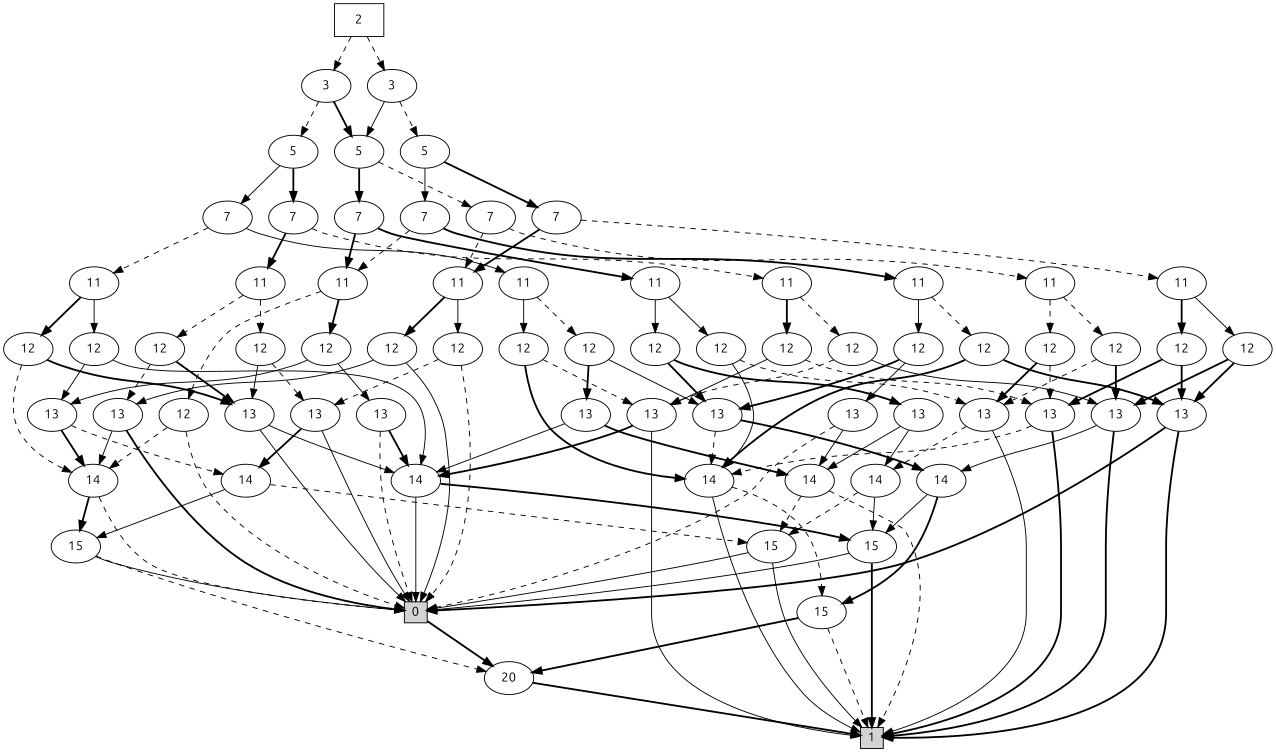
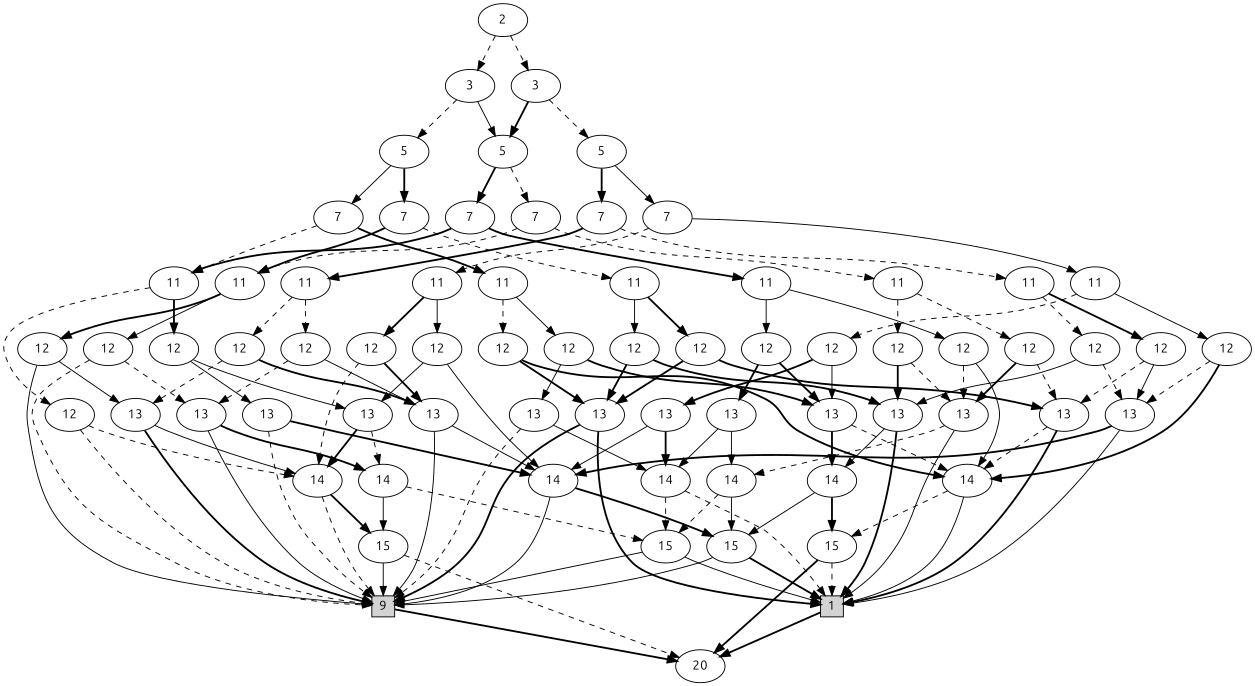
(359, 20) -> (503, 20)
(416, 612) -> (383, 606)
(692, 708) -> (775, 633)
